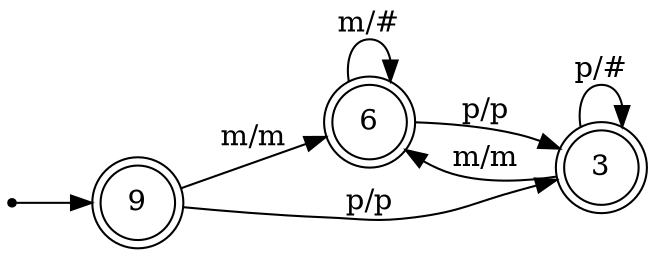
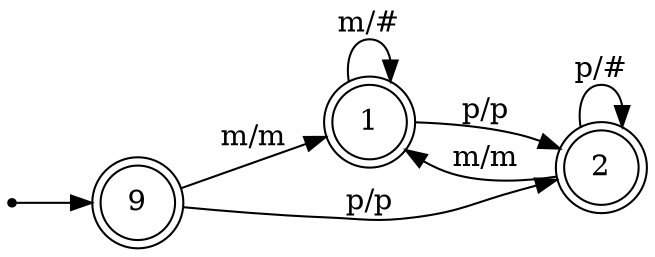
(370, 122) -> (370, 122)
(601, 168) -> (601, 168)
